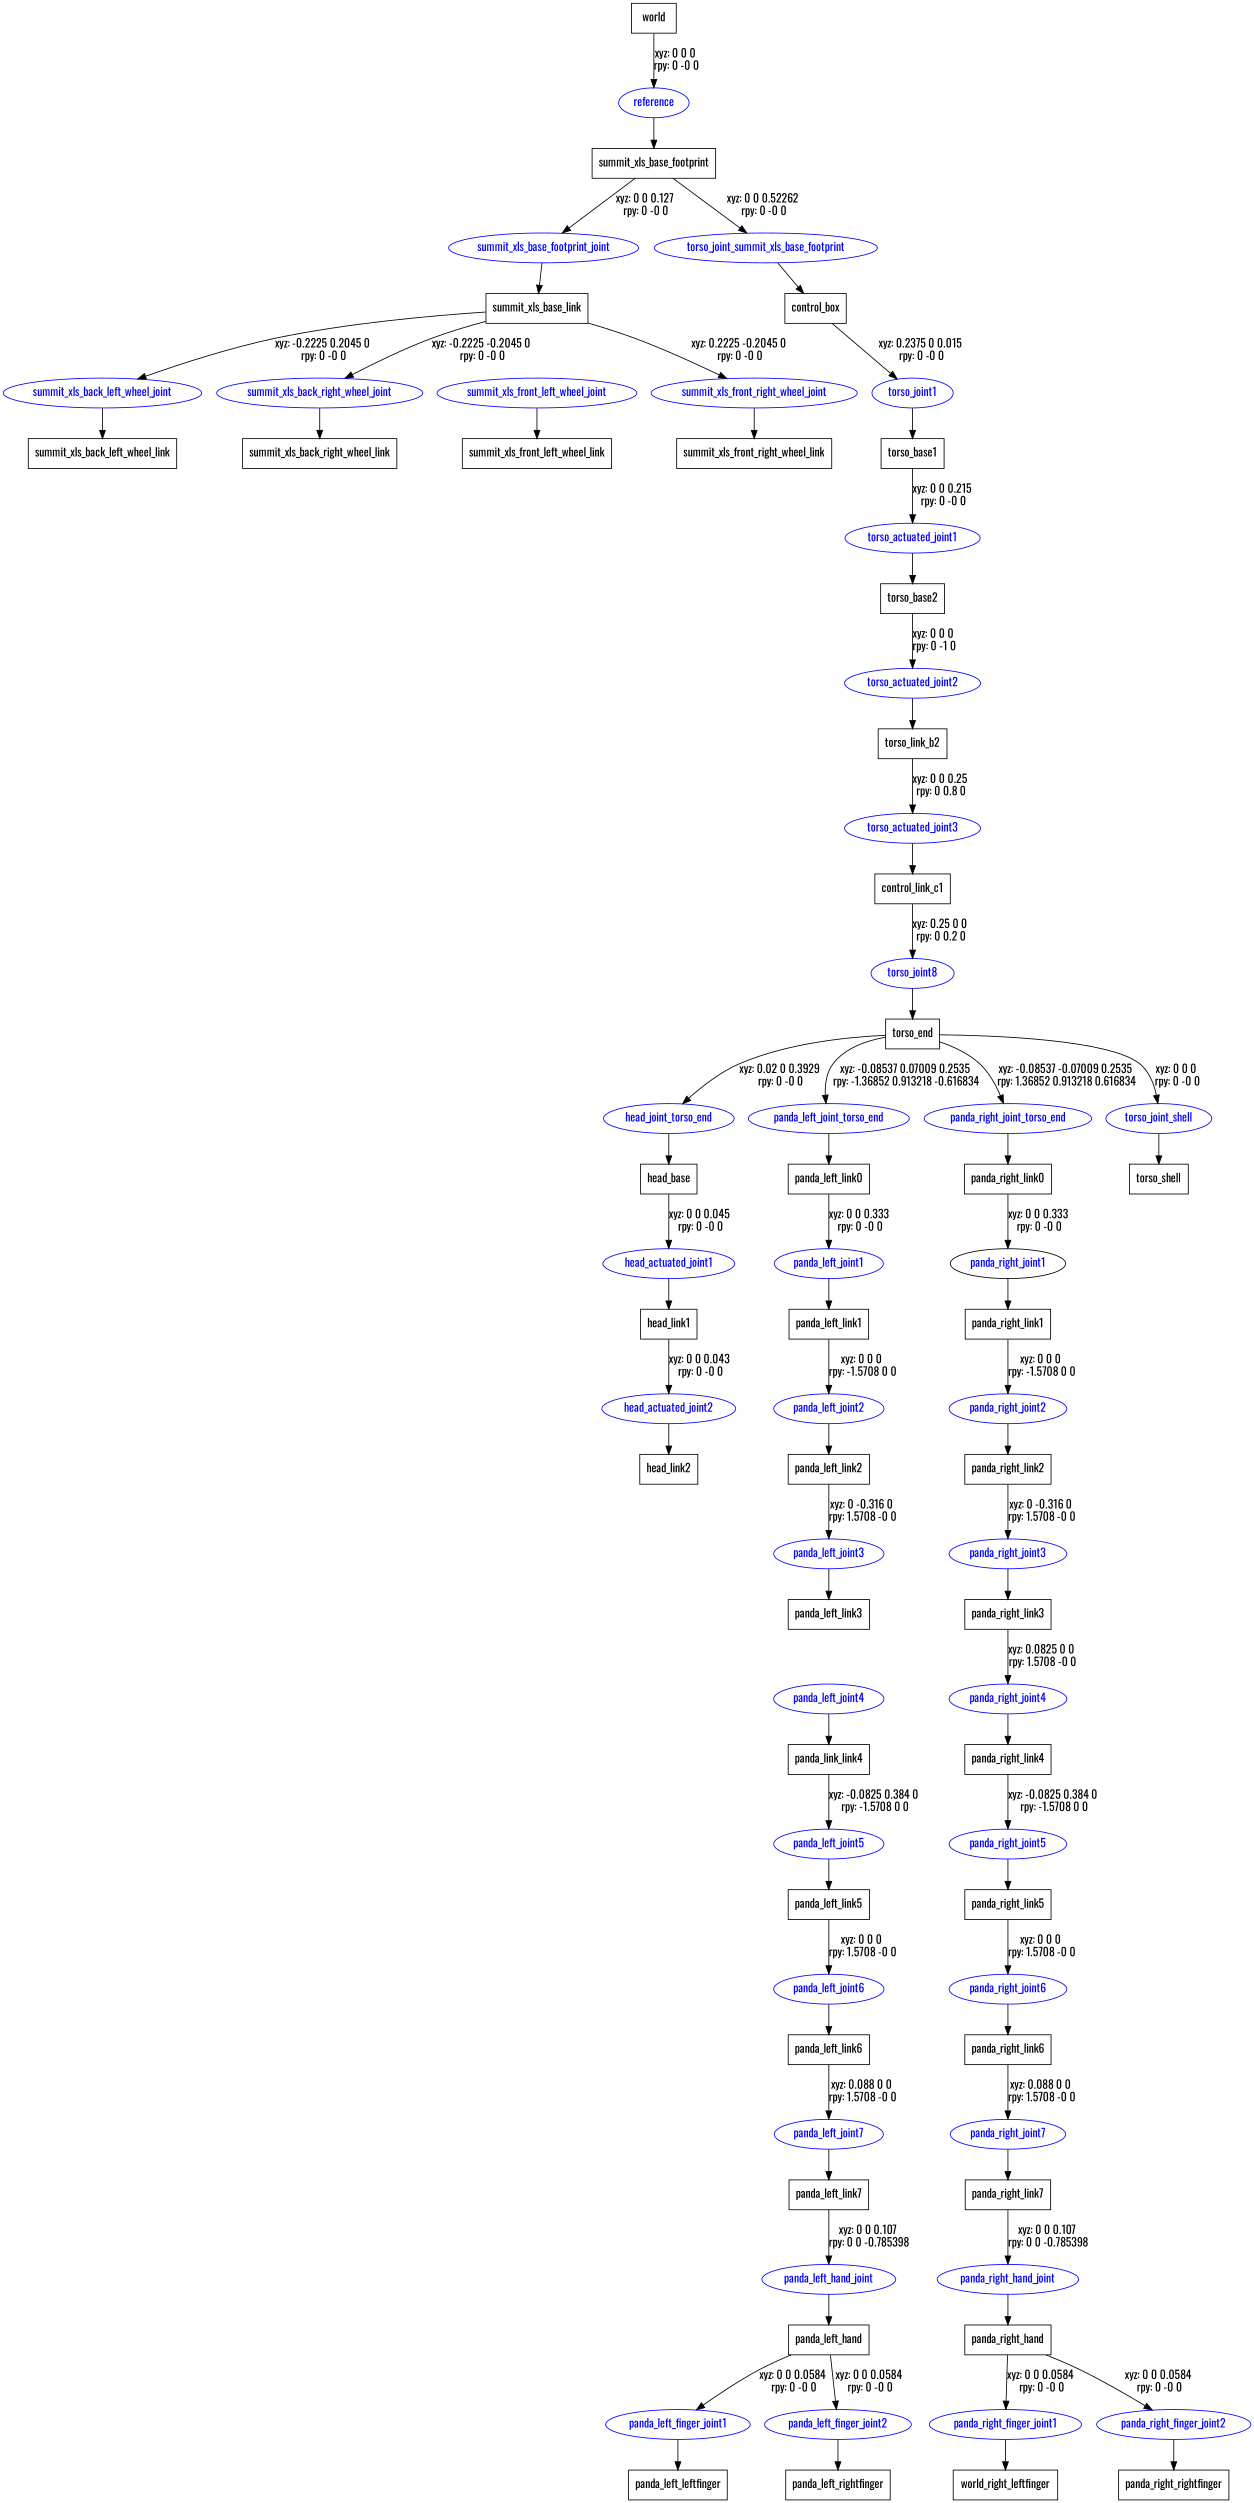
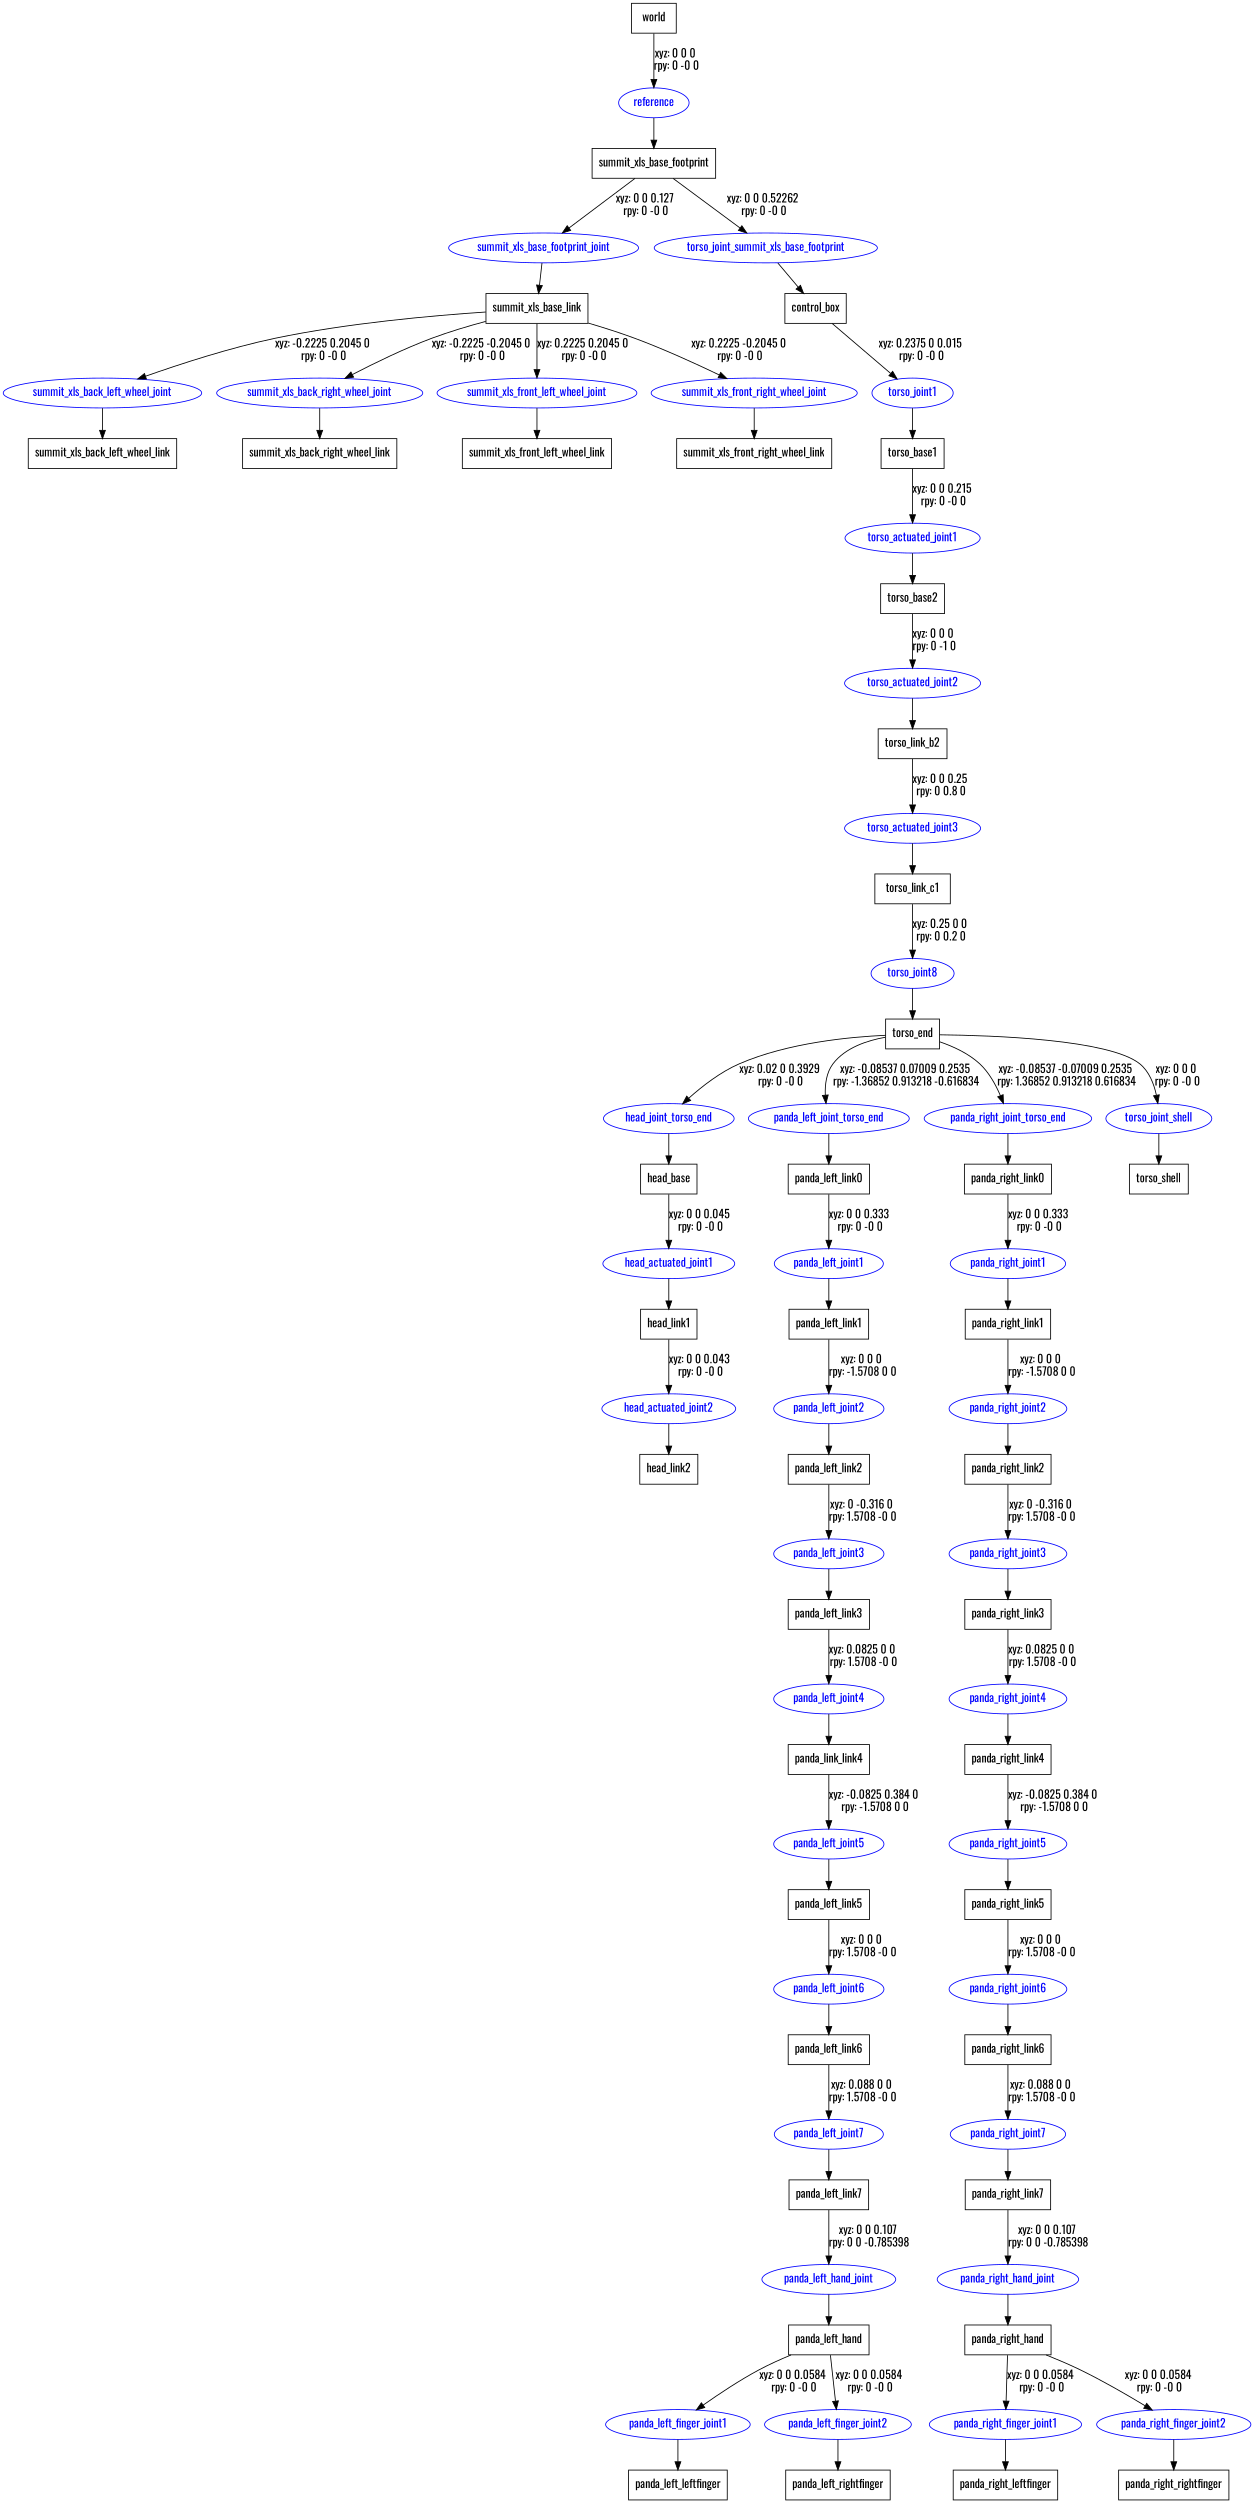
none -> (537, 347)
(913, 889) -> (913, 889)
(1008, 1264) -> (1008, 1264)
none -> (829, 1653)
(1005, 2485) -> (1005, 2485)
